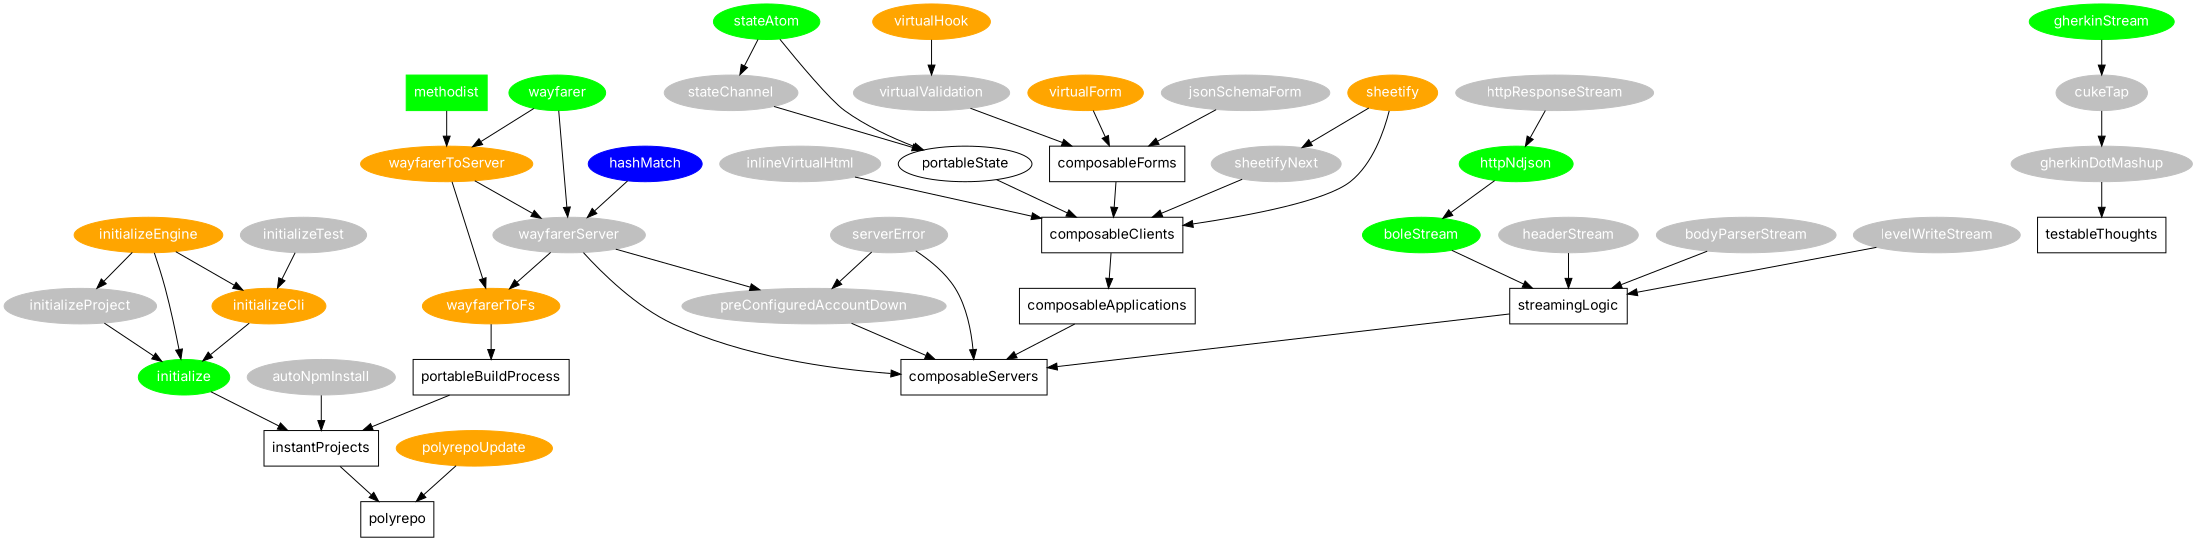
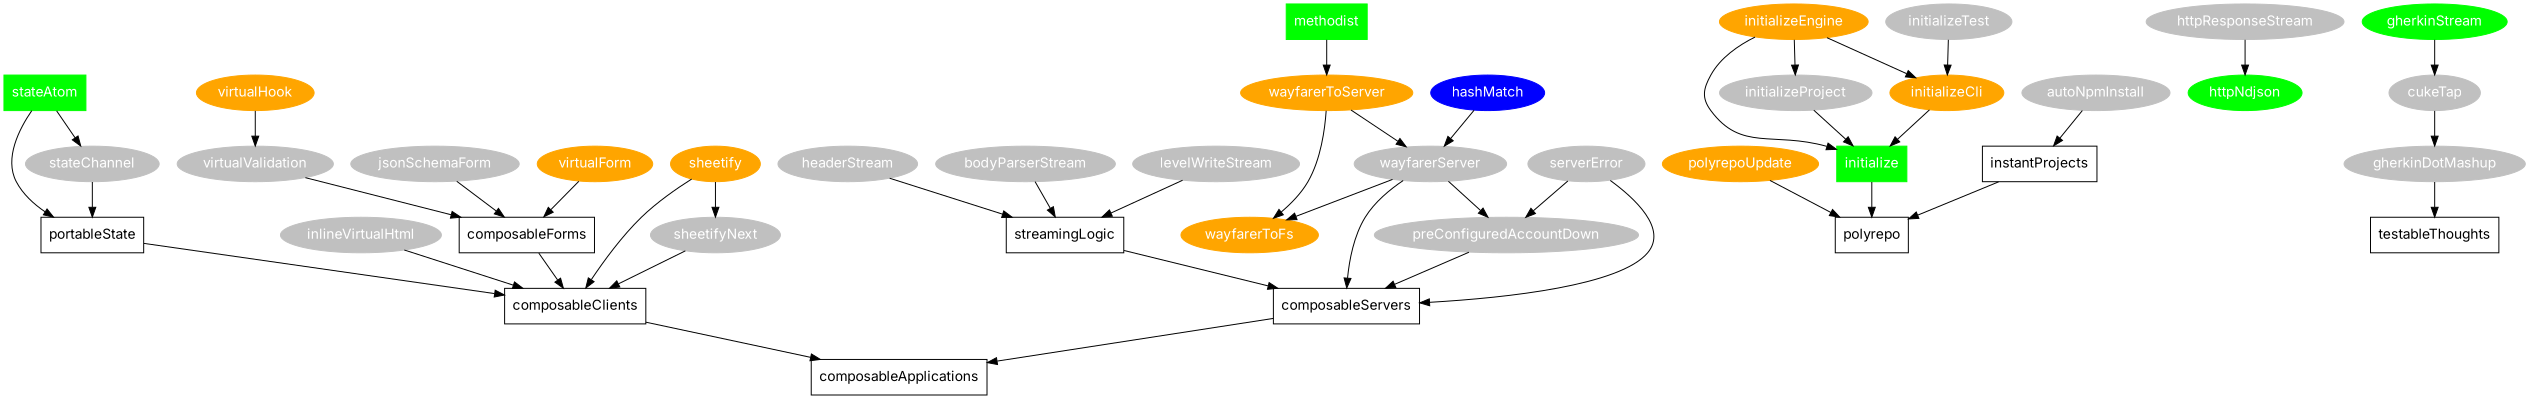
(767, 22) -> (45, 93)
(557, 93) -> none
(965, 164) -> (92, 235)
(1421, 235) -> none
(1045, 339) -> (1135, 340)
(184, 377) -> (1872, 164)
(491, 377) -> none
(245, 409) -> (1872, 195)
